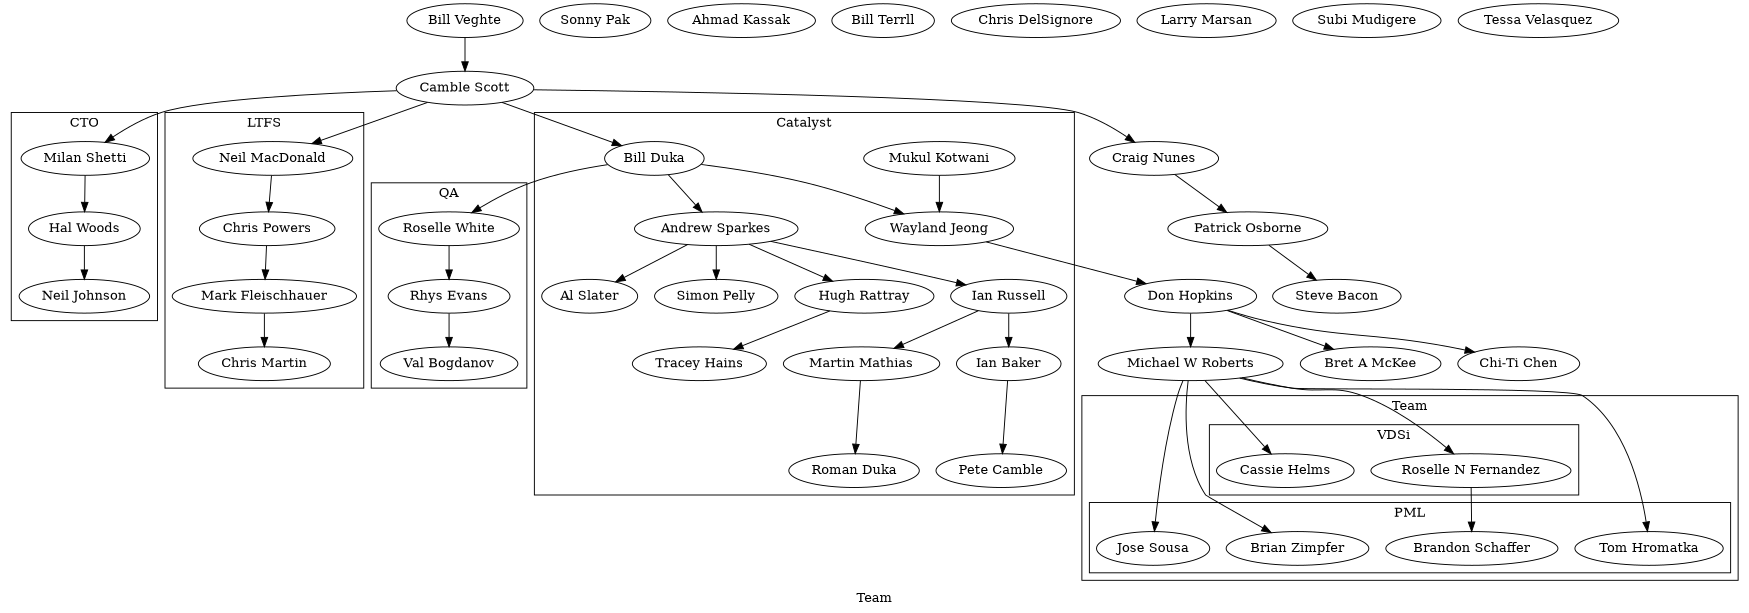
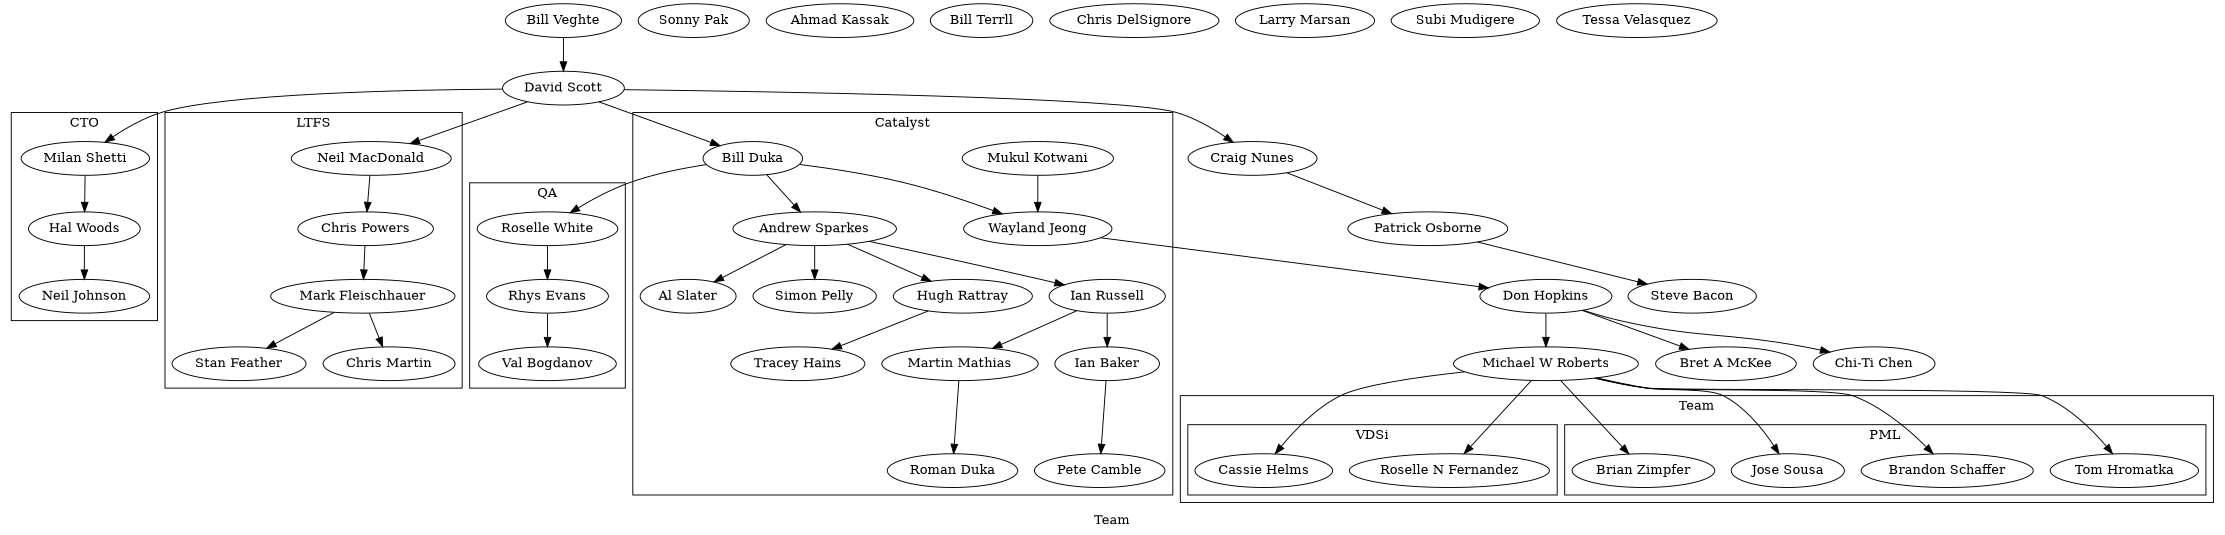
(465, 88) -> (563, 88)
none -> (239, 364)
(1471, 508) -> (1769, 390)
